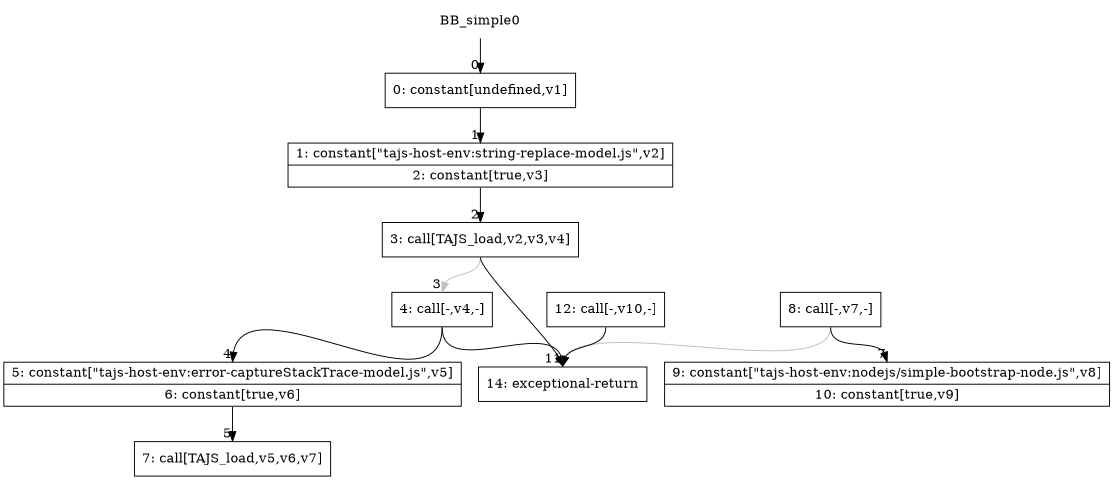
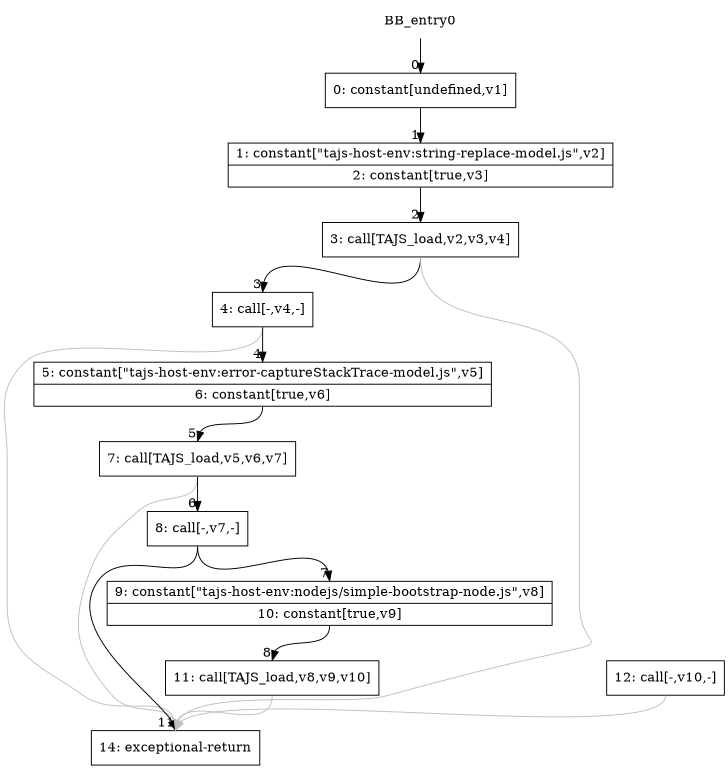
(480, 21) -> (421, 21)
(466, 273) -> (346, 276)
(518, 308) -> (581, 615)
(589, 345) -> (425, 713)
(498, 347) -> (7, 467)
(701, 347) -> (91, 606)
none -> (198, 494)
none -> (82, 596)
none -> (272, 678)
